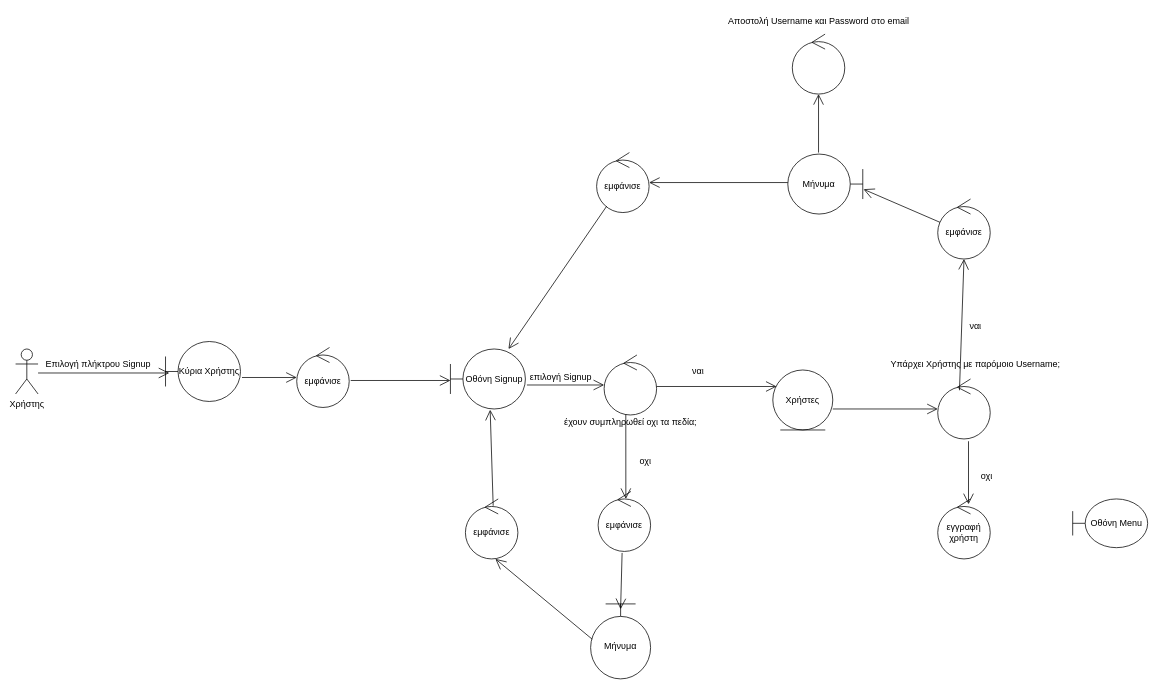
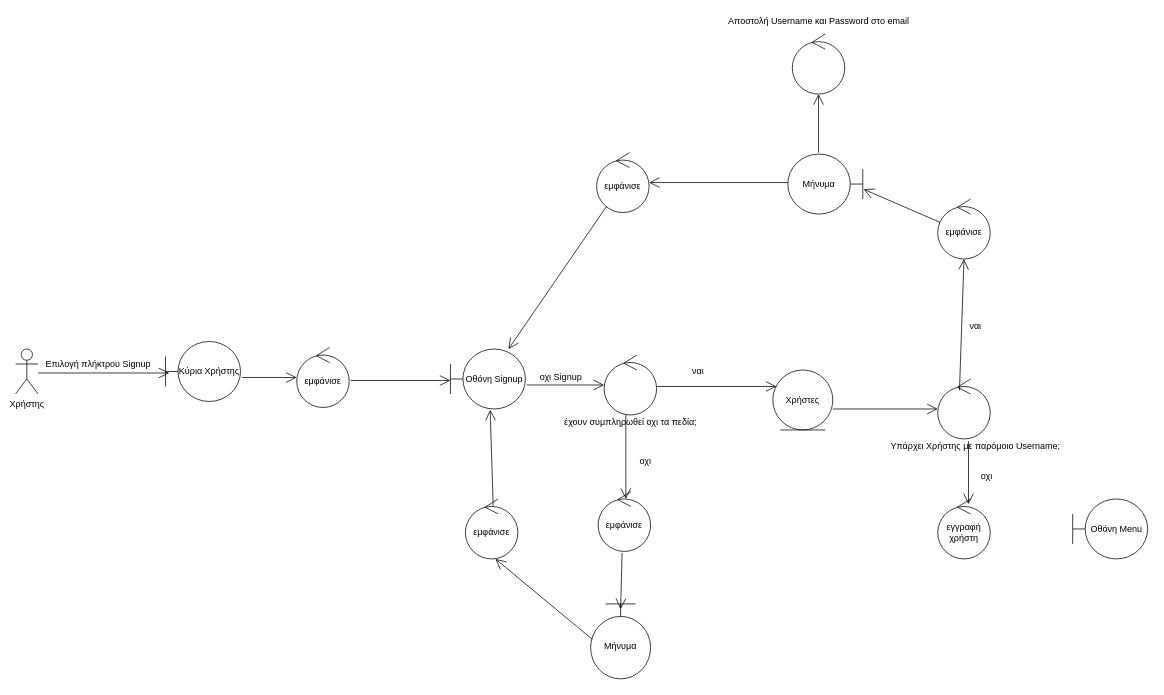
(975, 364) -> (975, 447)
(561, 378) -> (561, 378)
(1110, 524) -> (1110, 529)
